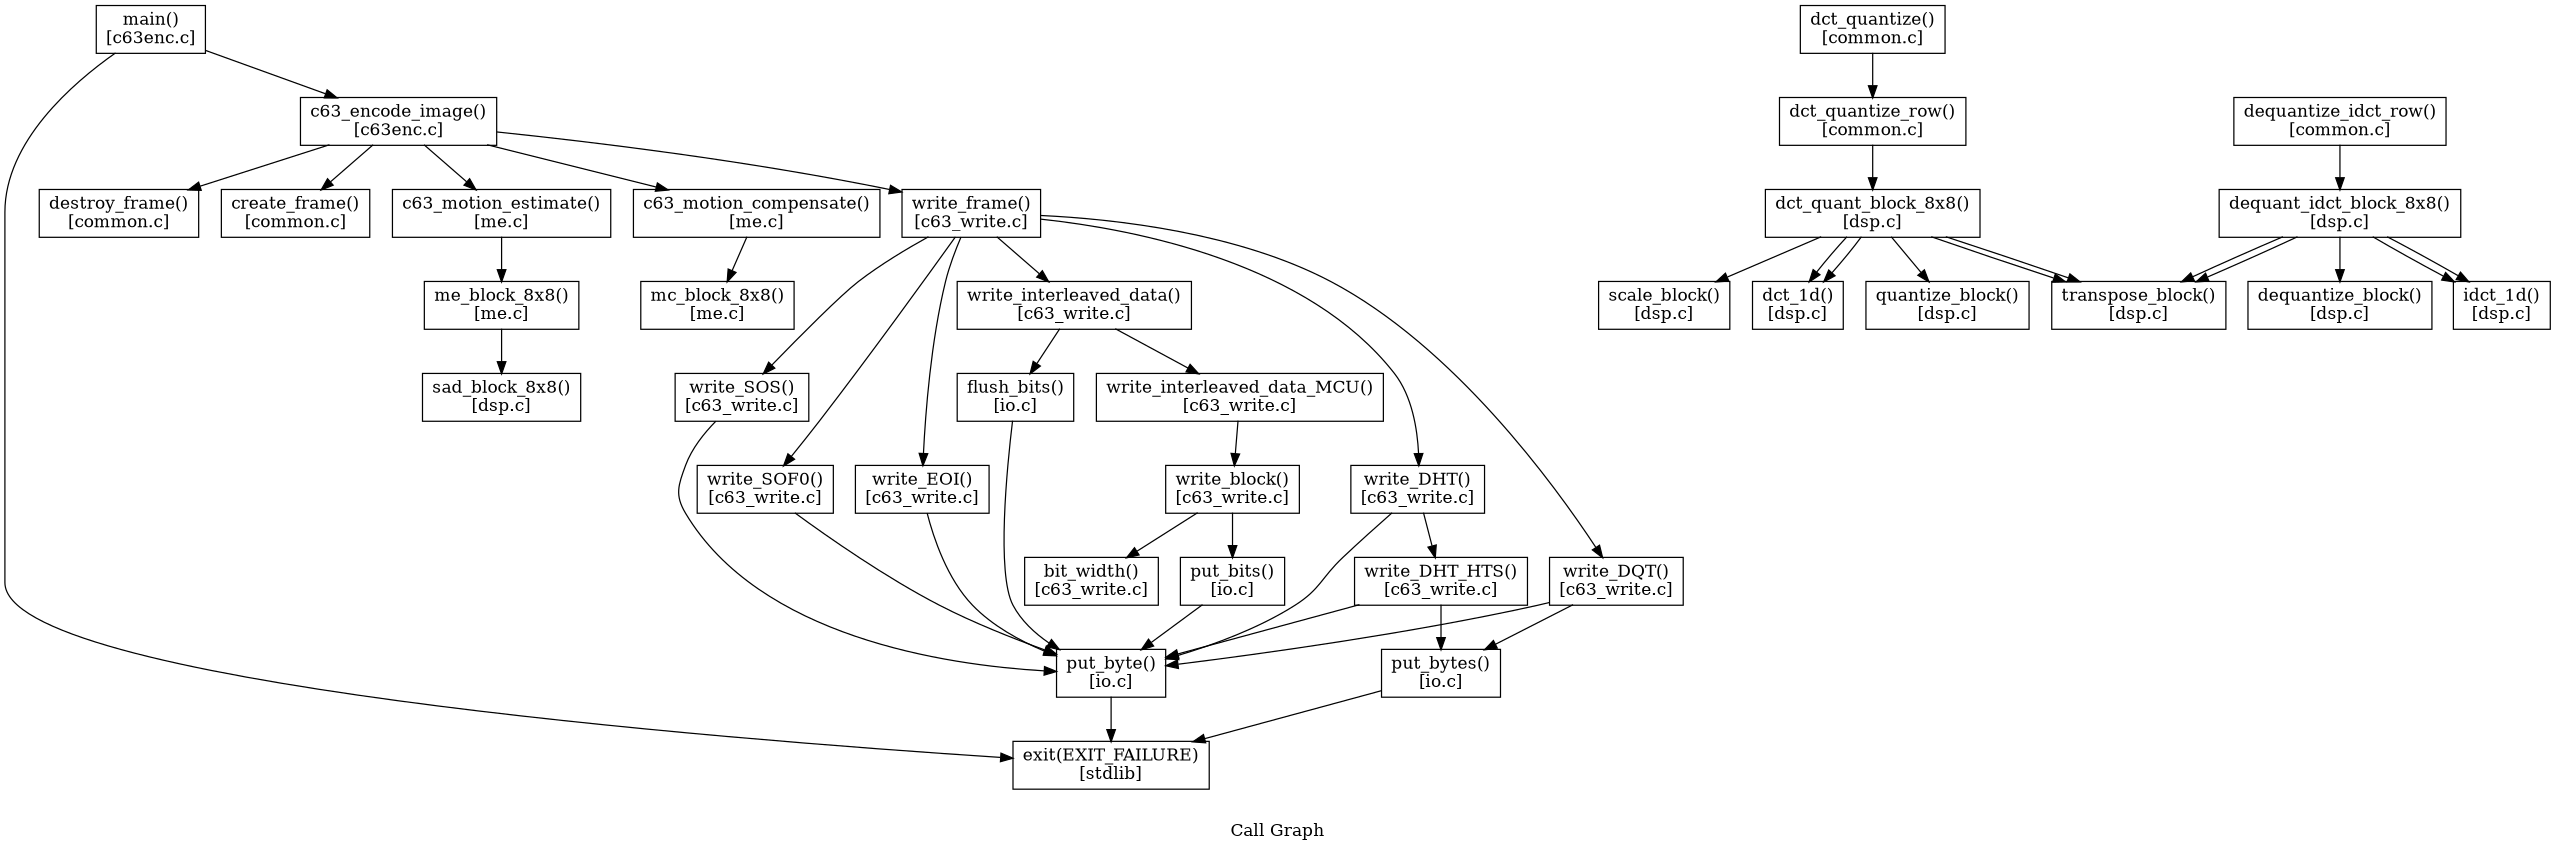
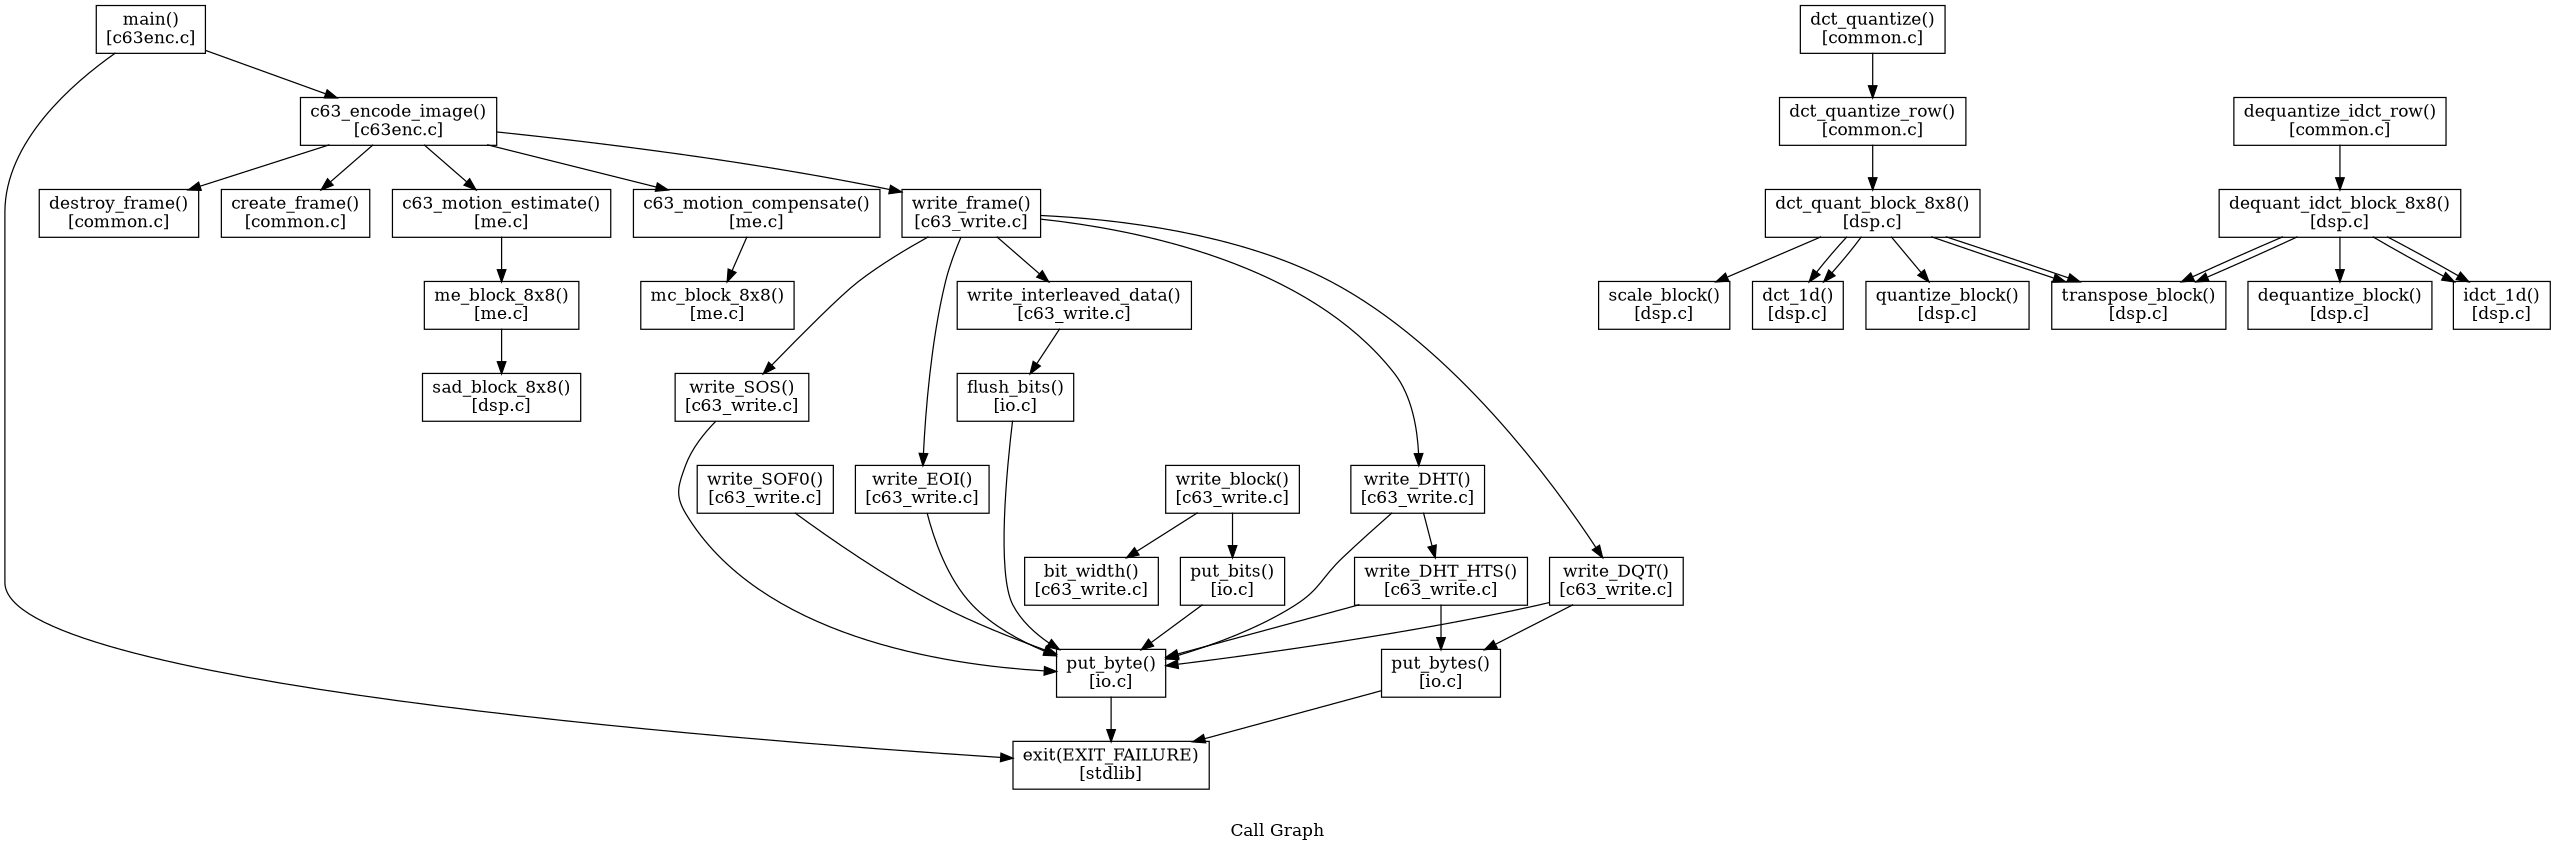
(875, 348) -> none
(1240, 397) -> none
